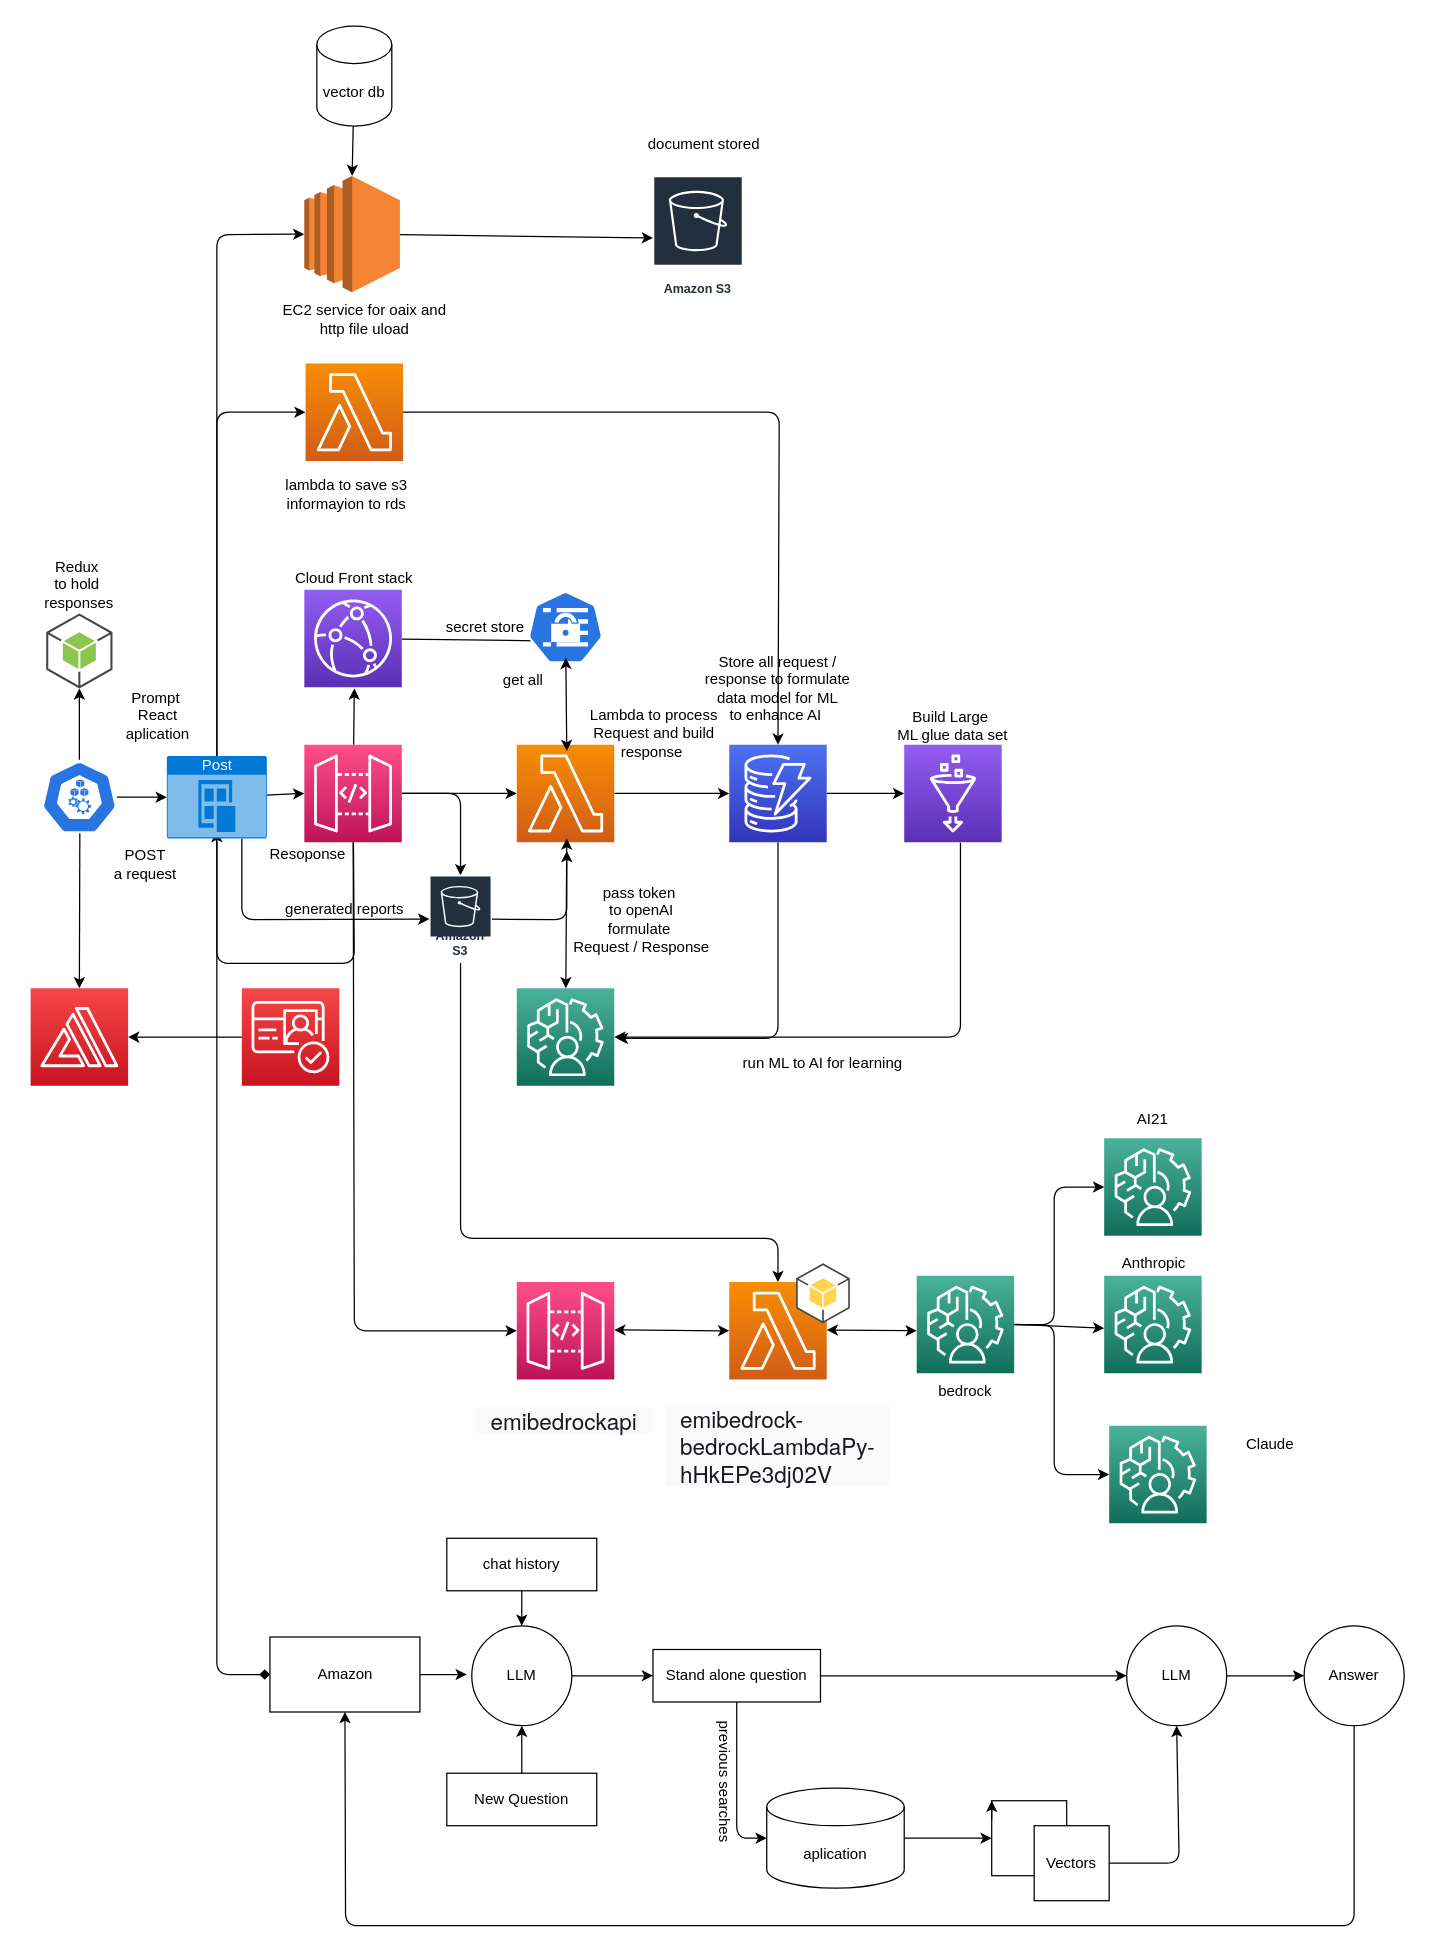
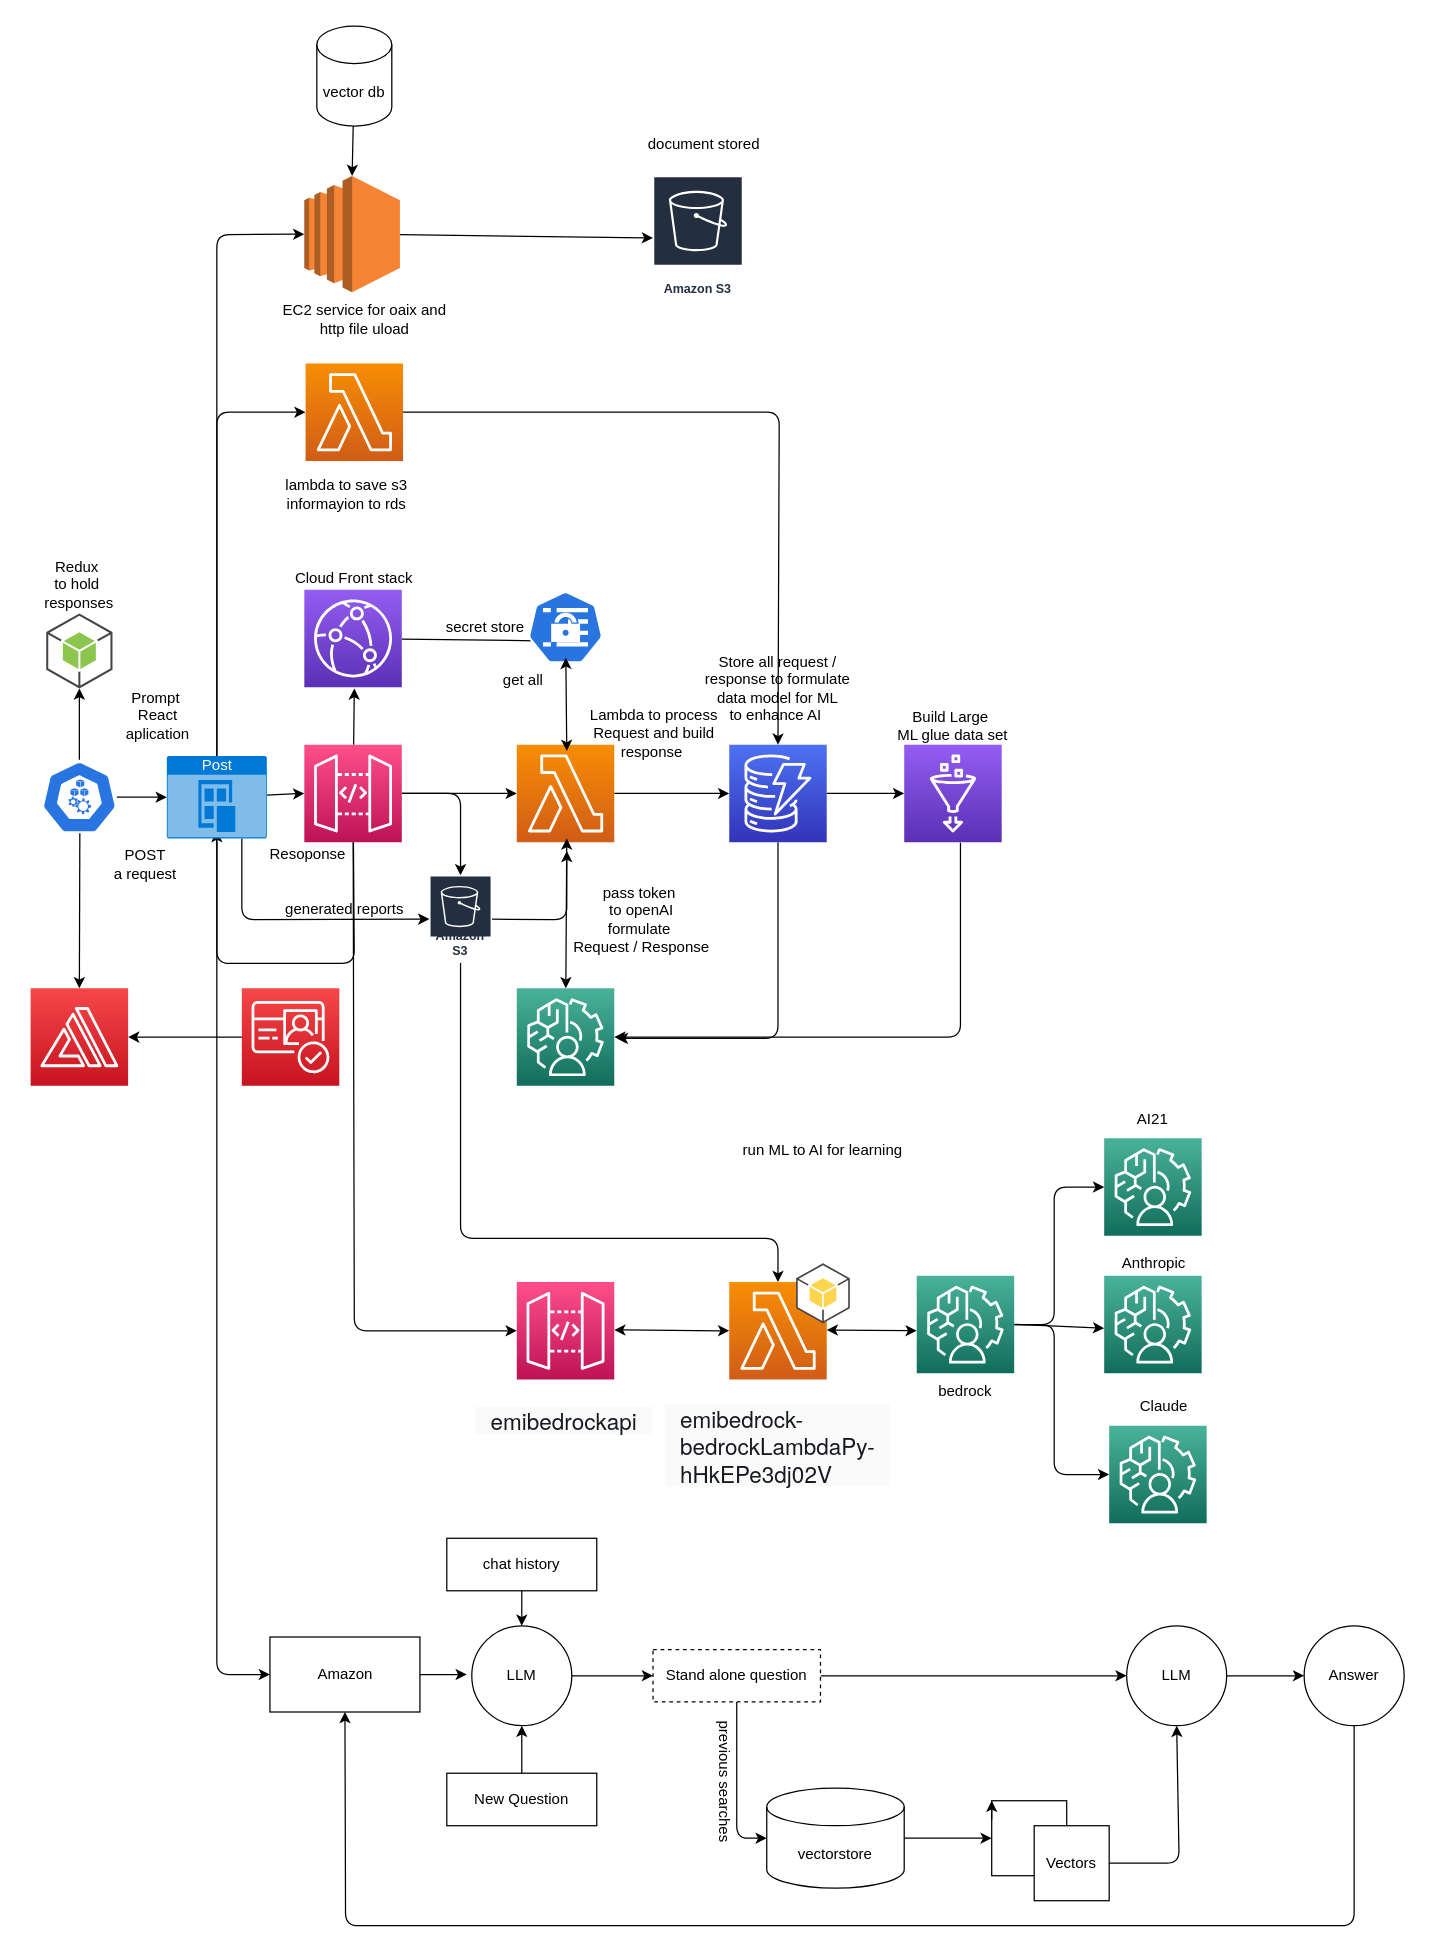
(823, 1063) -> (823, 1151)
(1271, 1444) -> (1164, 1407)
(259, 1674) -> (260, 1674)
(737, 1676) -> (737, 1676)
(836, 1854) -> (836, 1854)
